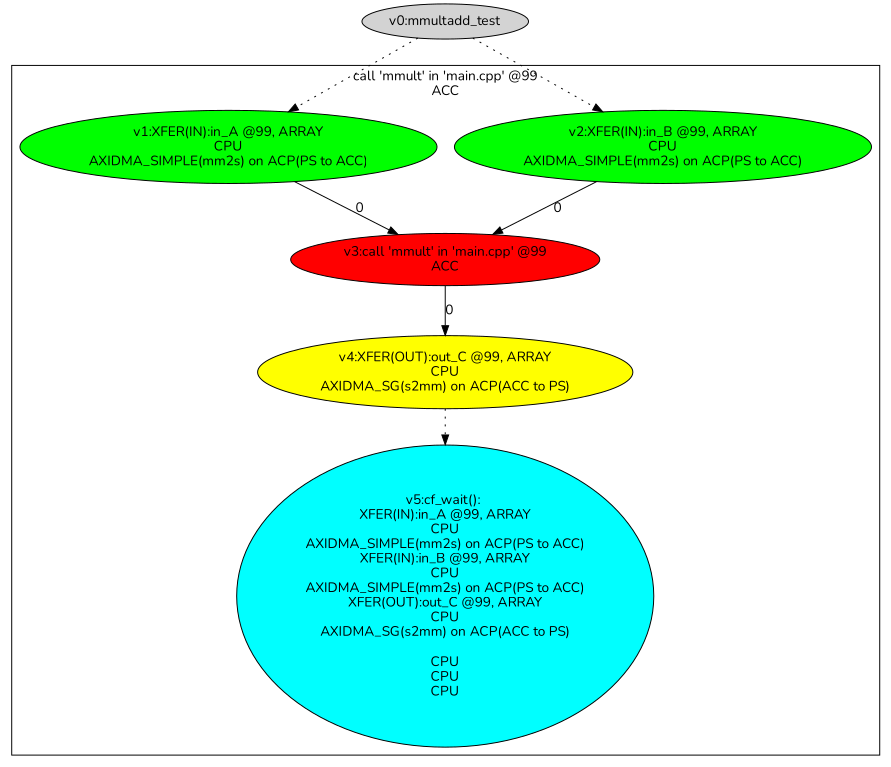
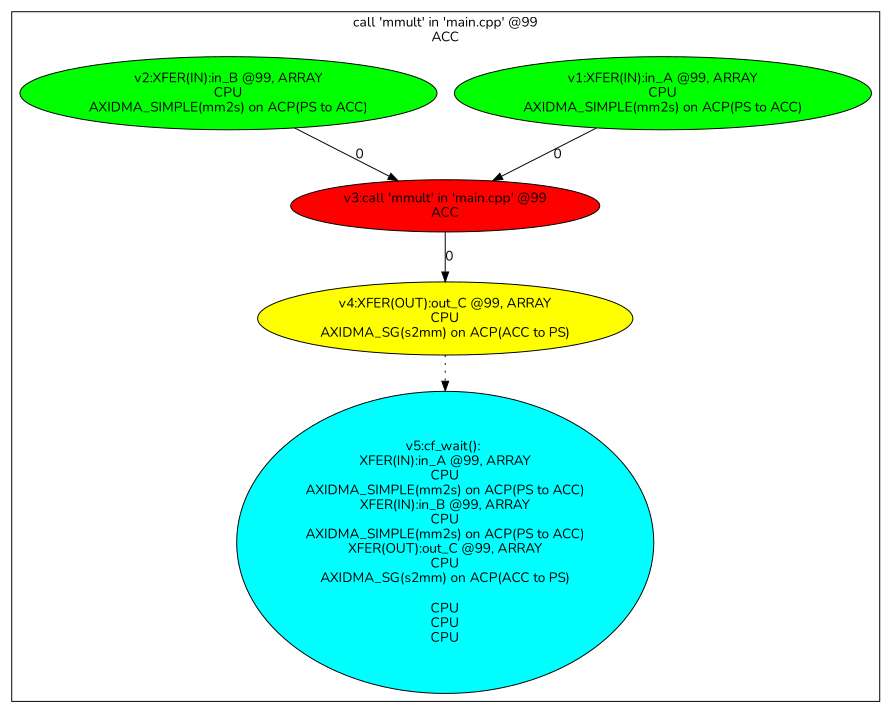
(445, 21) -> none
